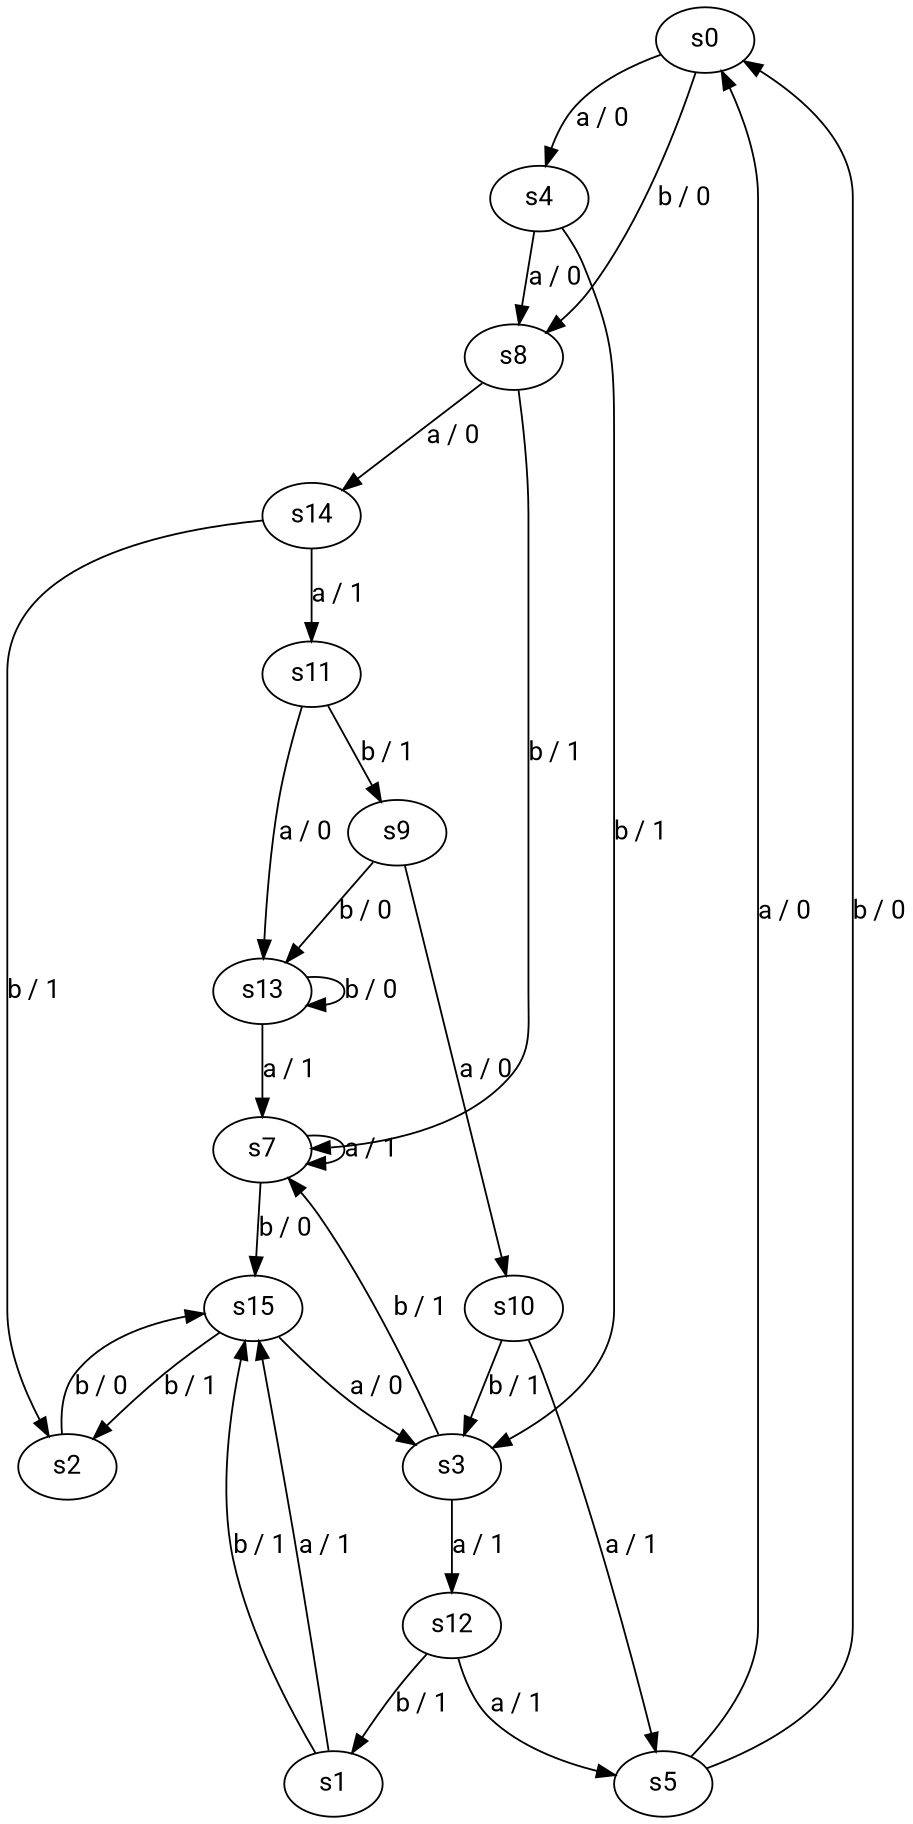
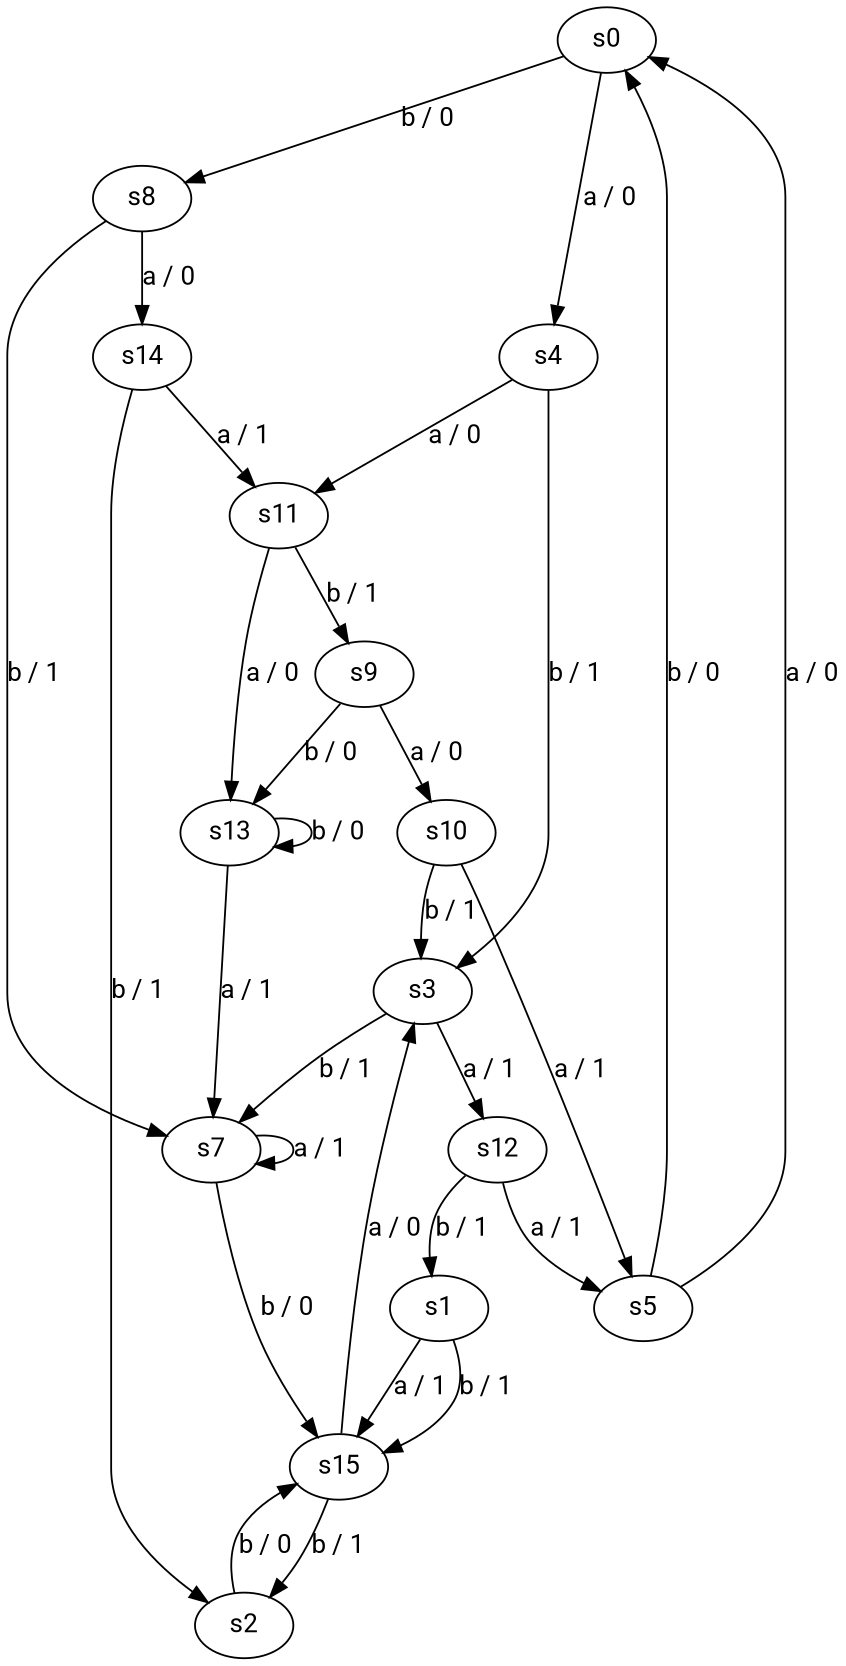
(528, 269) -> (422, 432)
